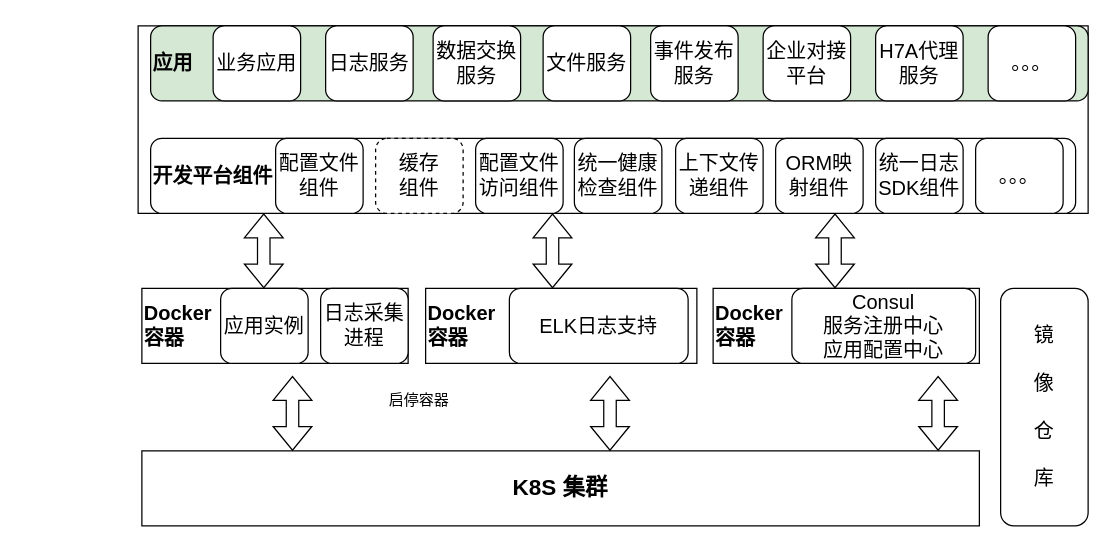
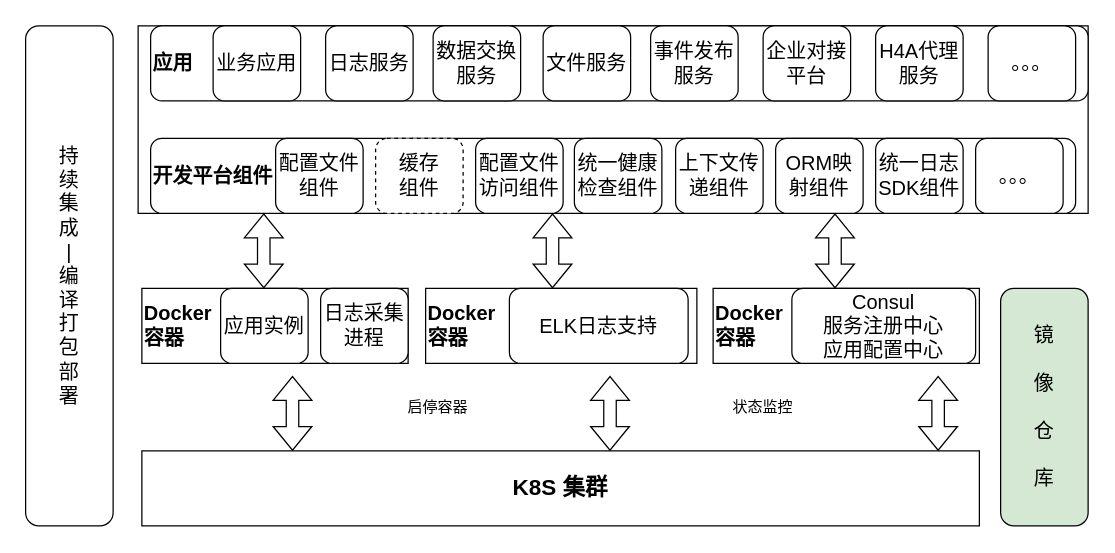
(173, 63) -> (173, 63)
(919, 63) -> (919, 63)
none -> (69, 276)
(419, 401) -> (438, 407)
none -> (763, 407)
(1044, 407) -> (1044, 407)
